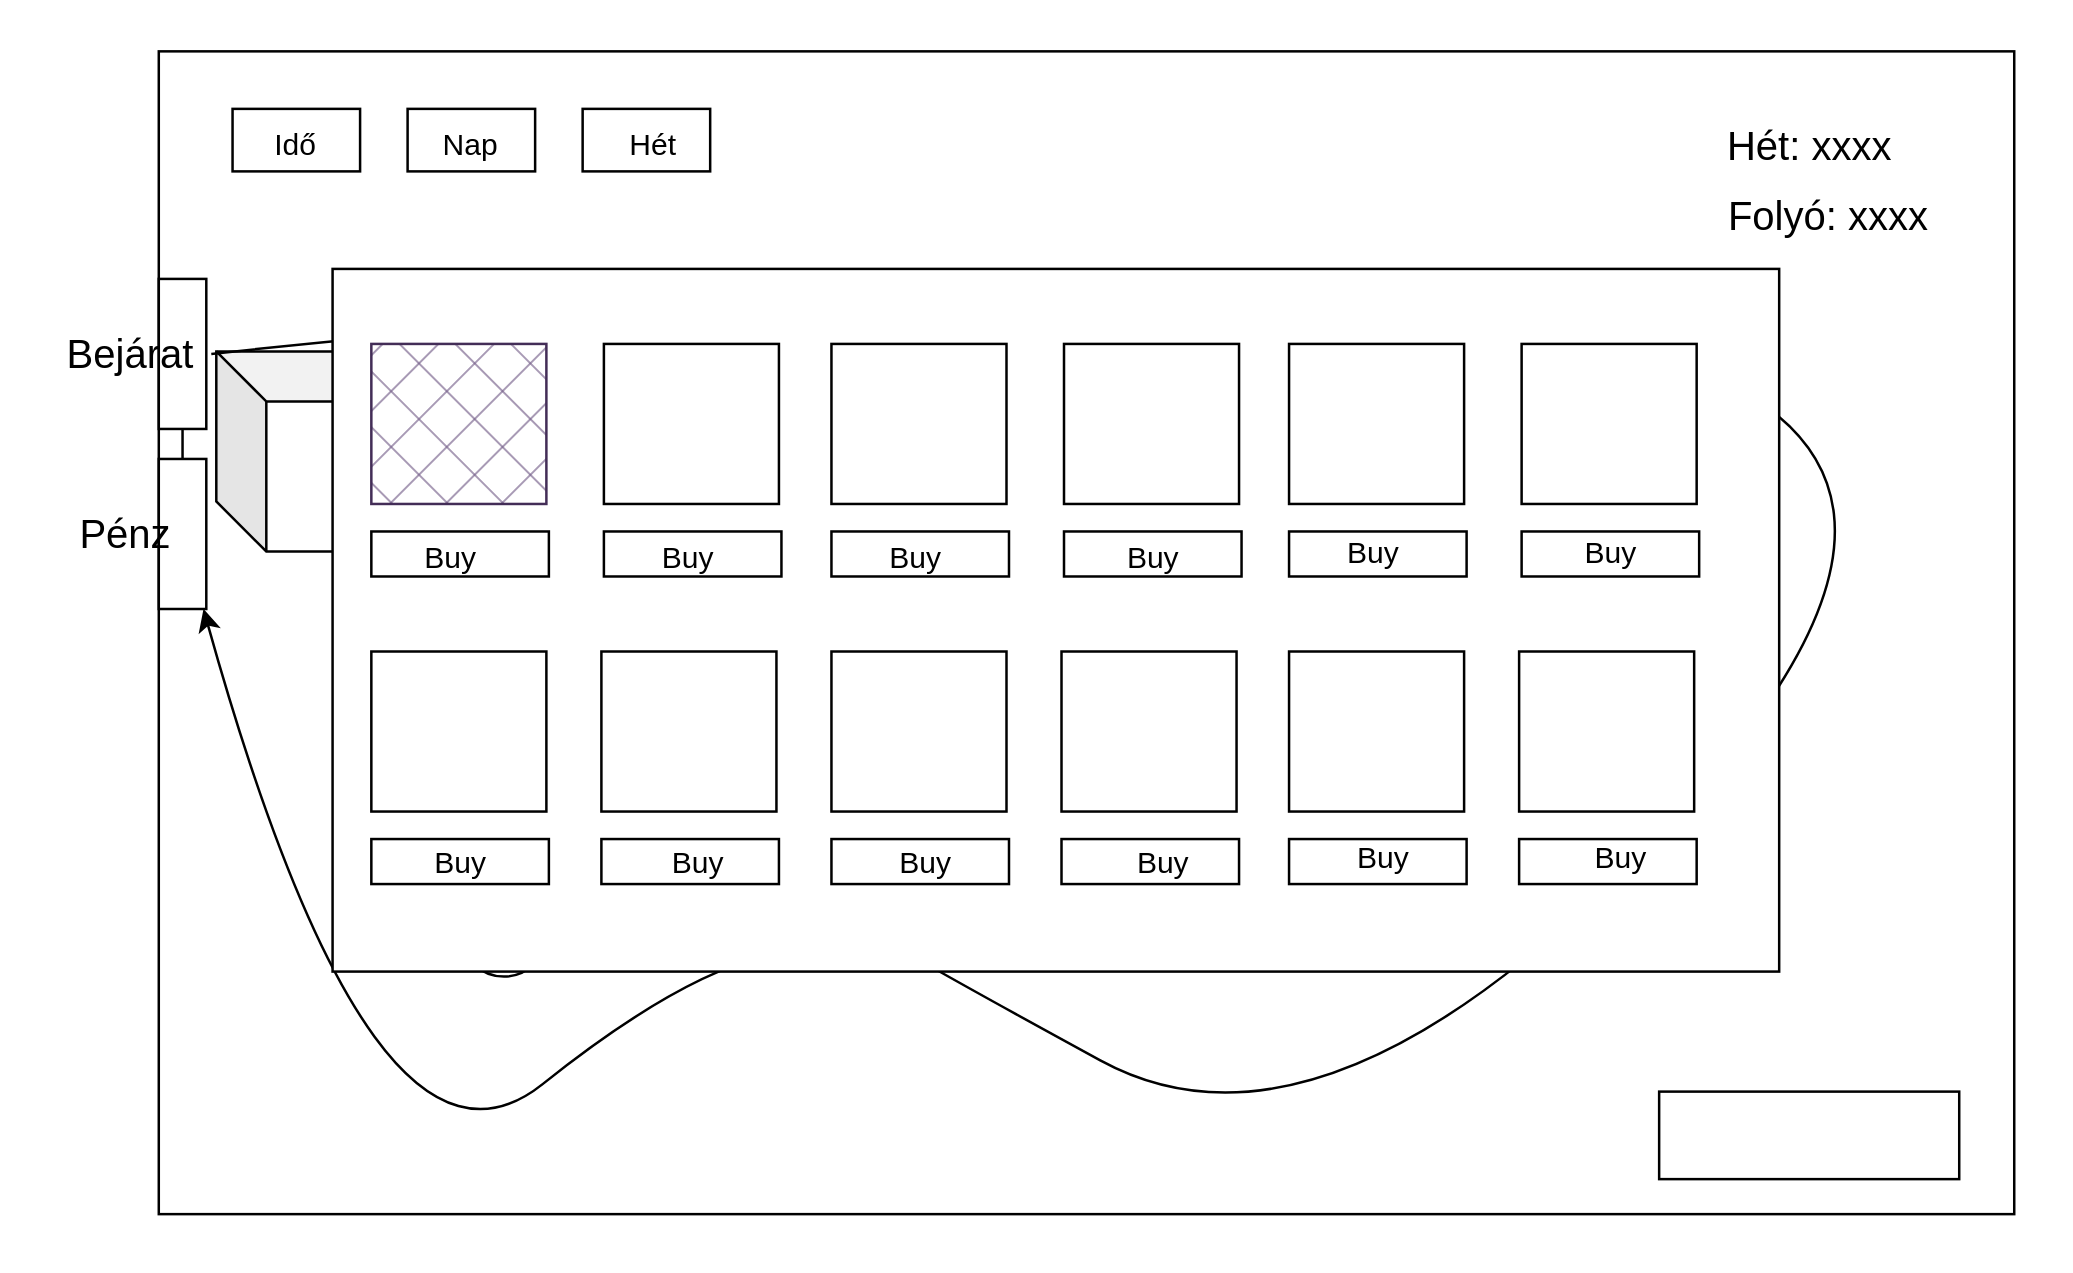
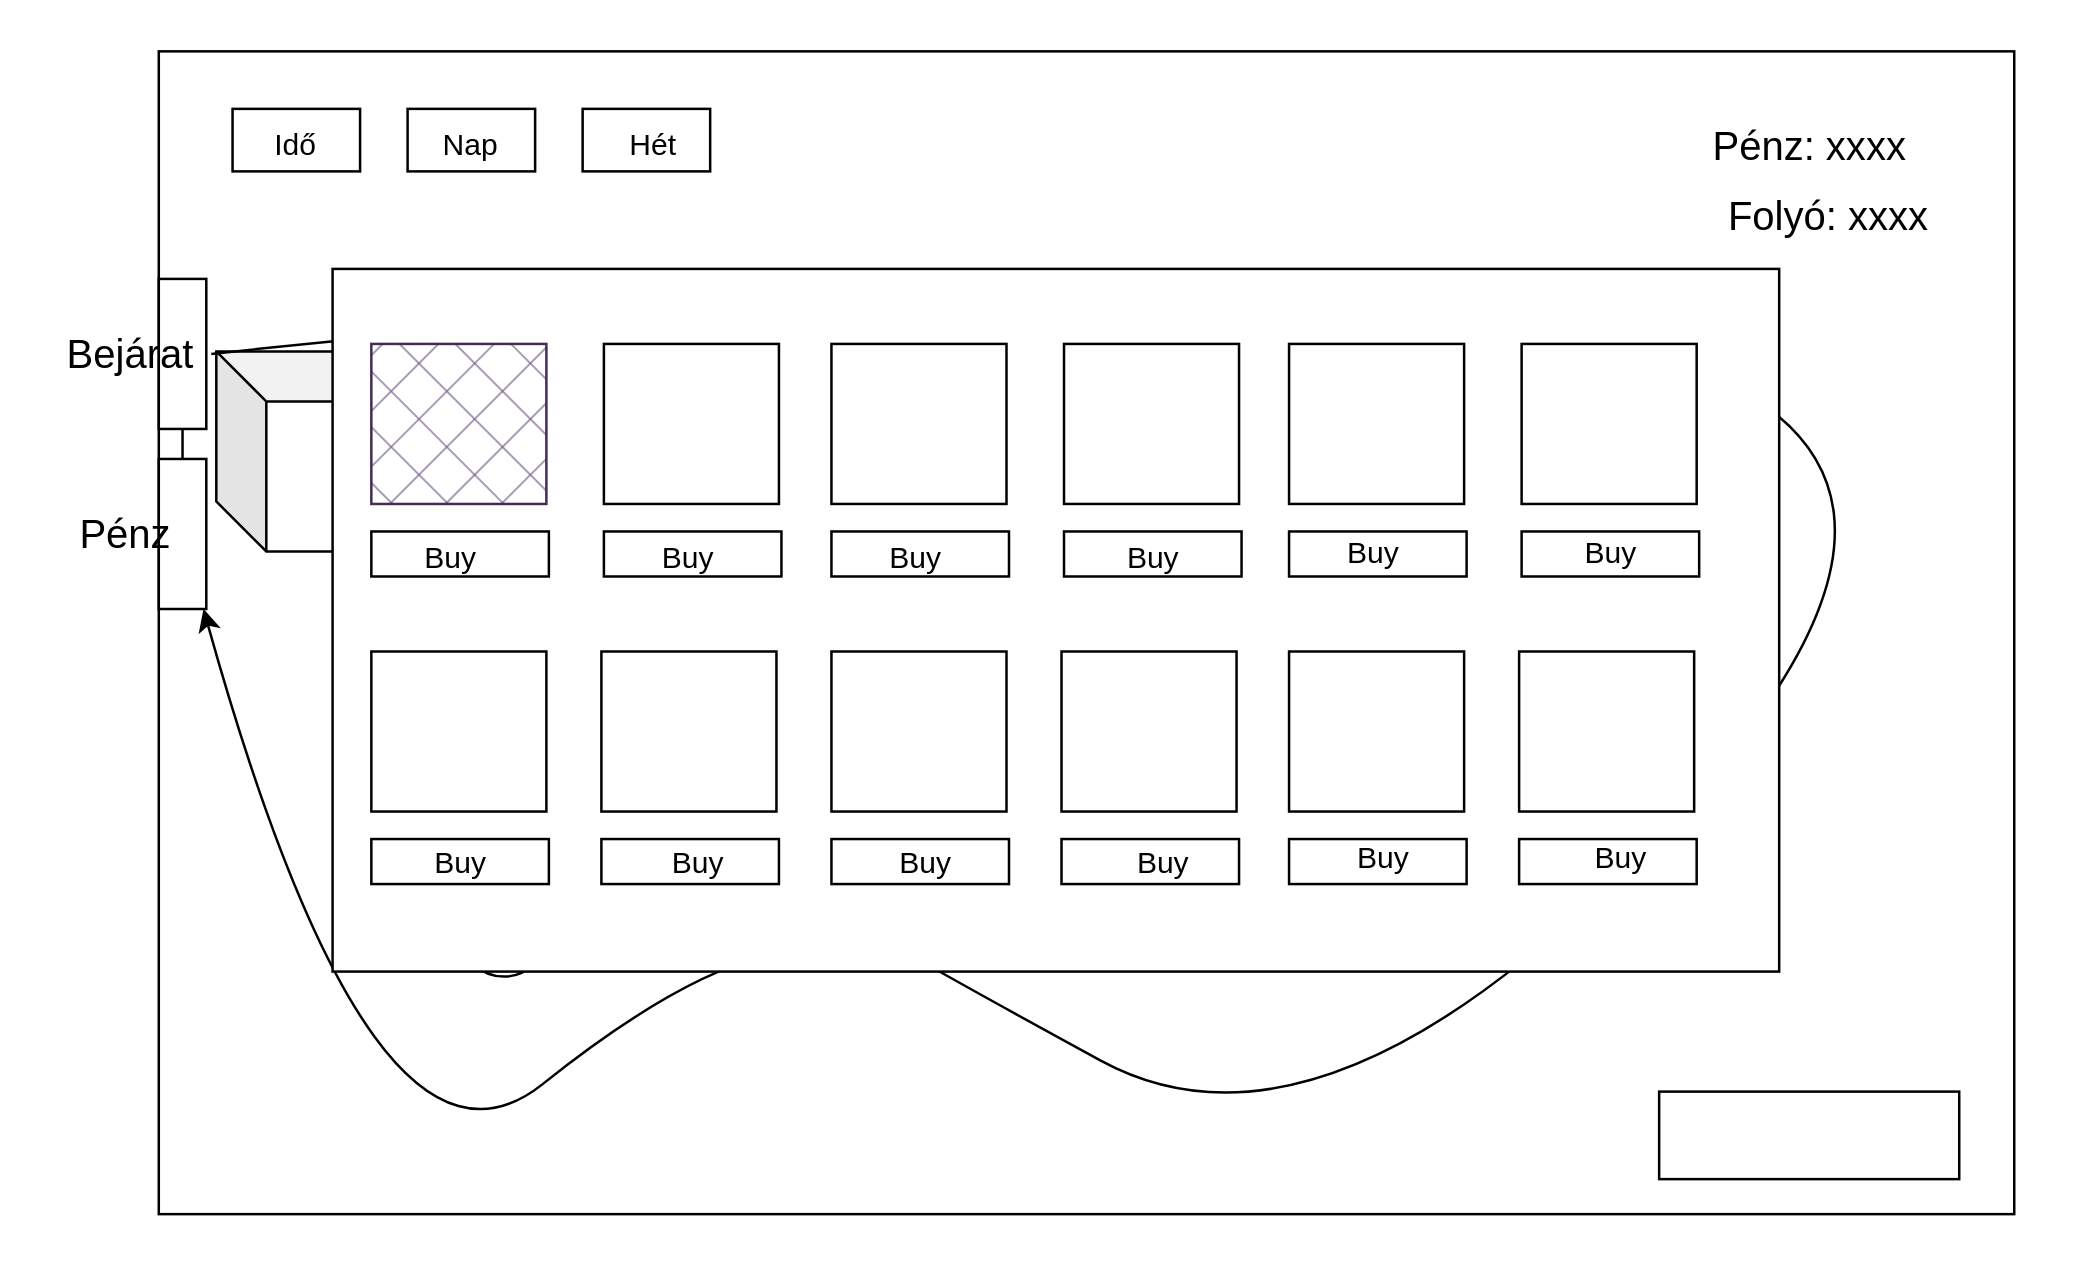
(1810, 146) -> (1810, 146)
